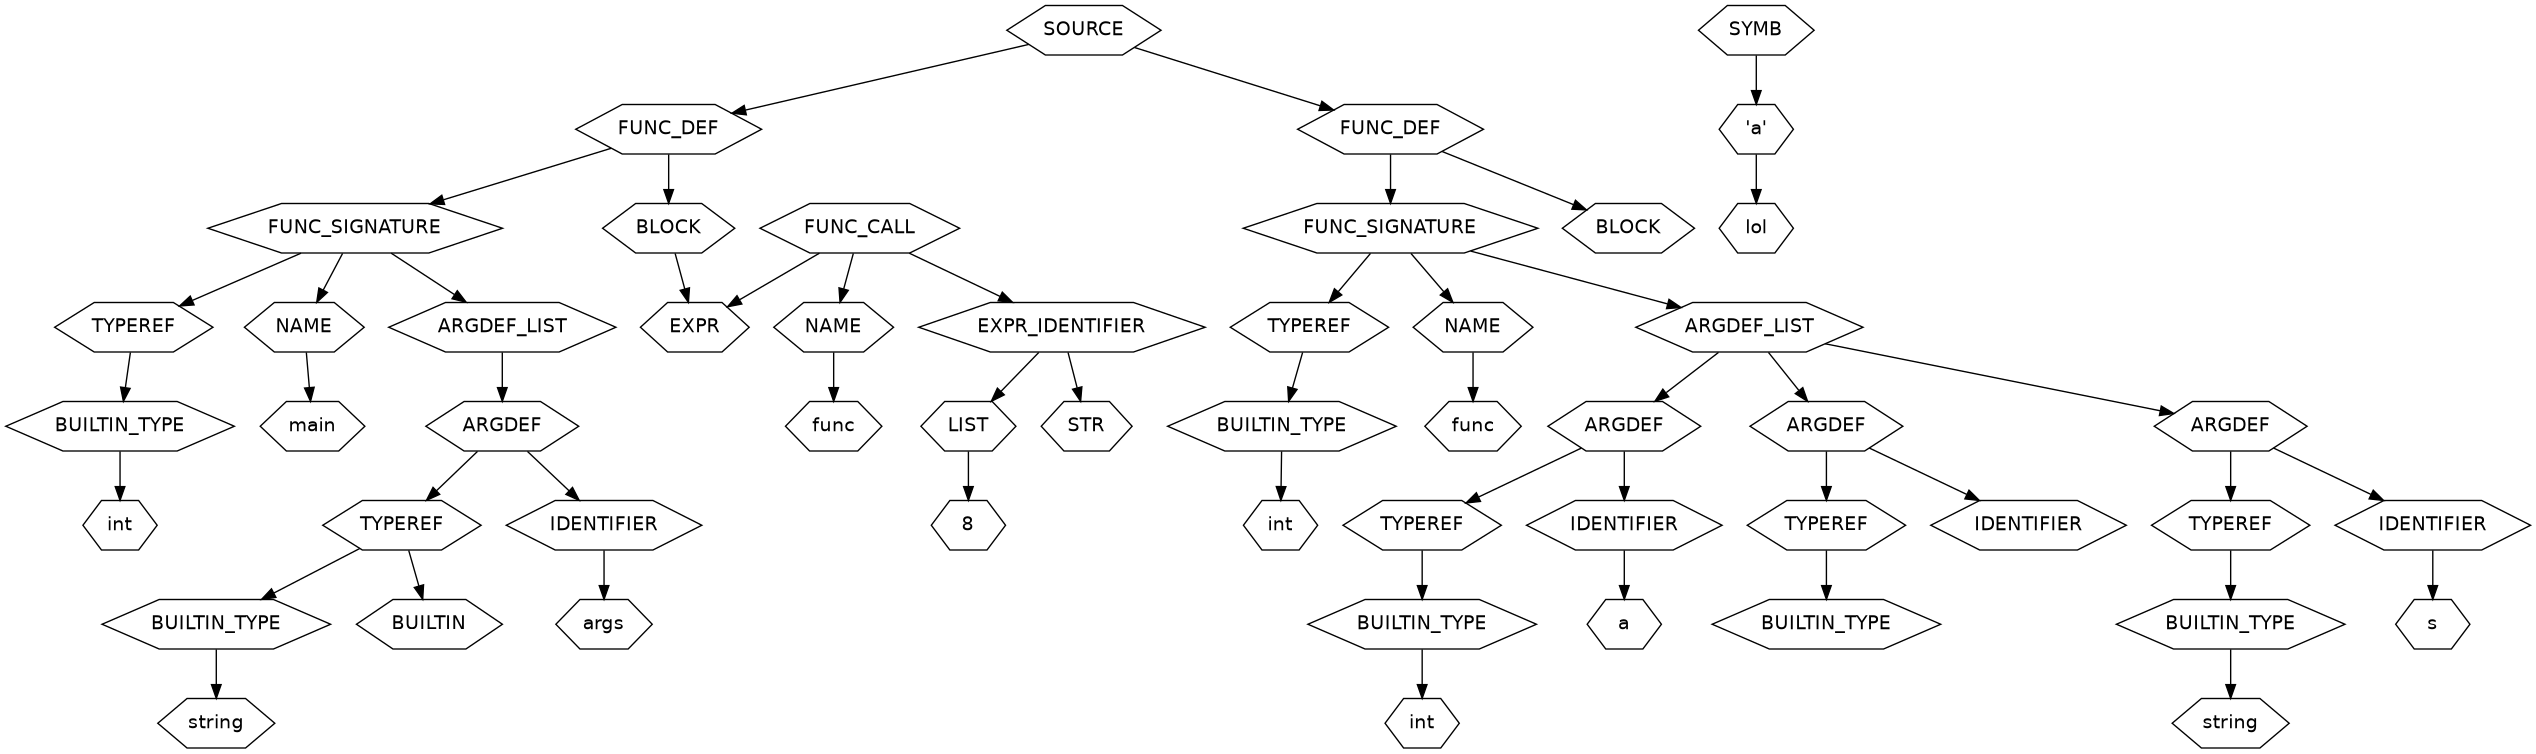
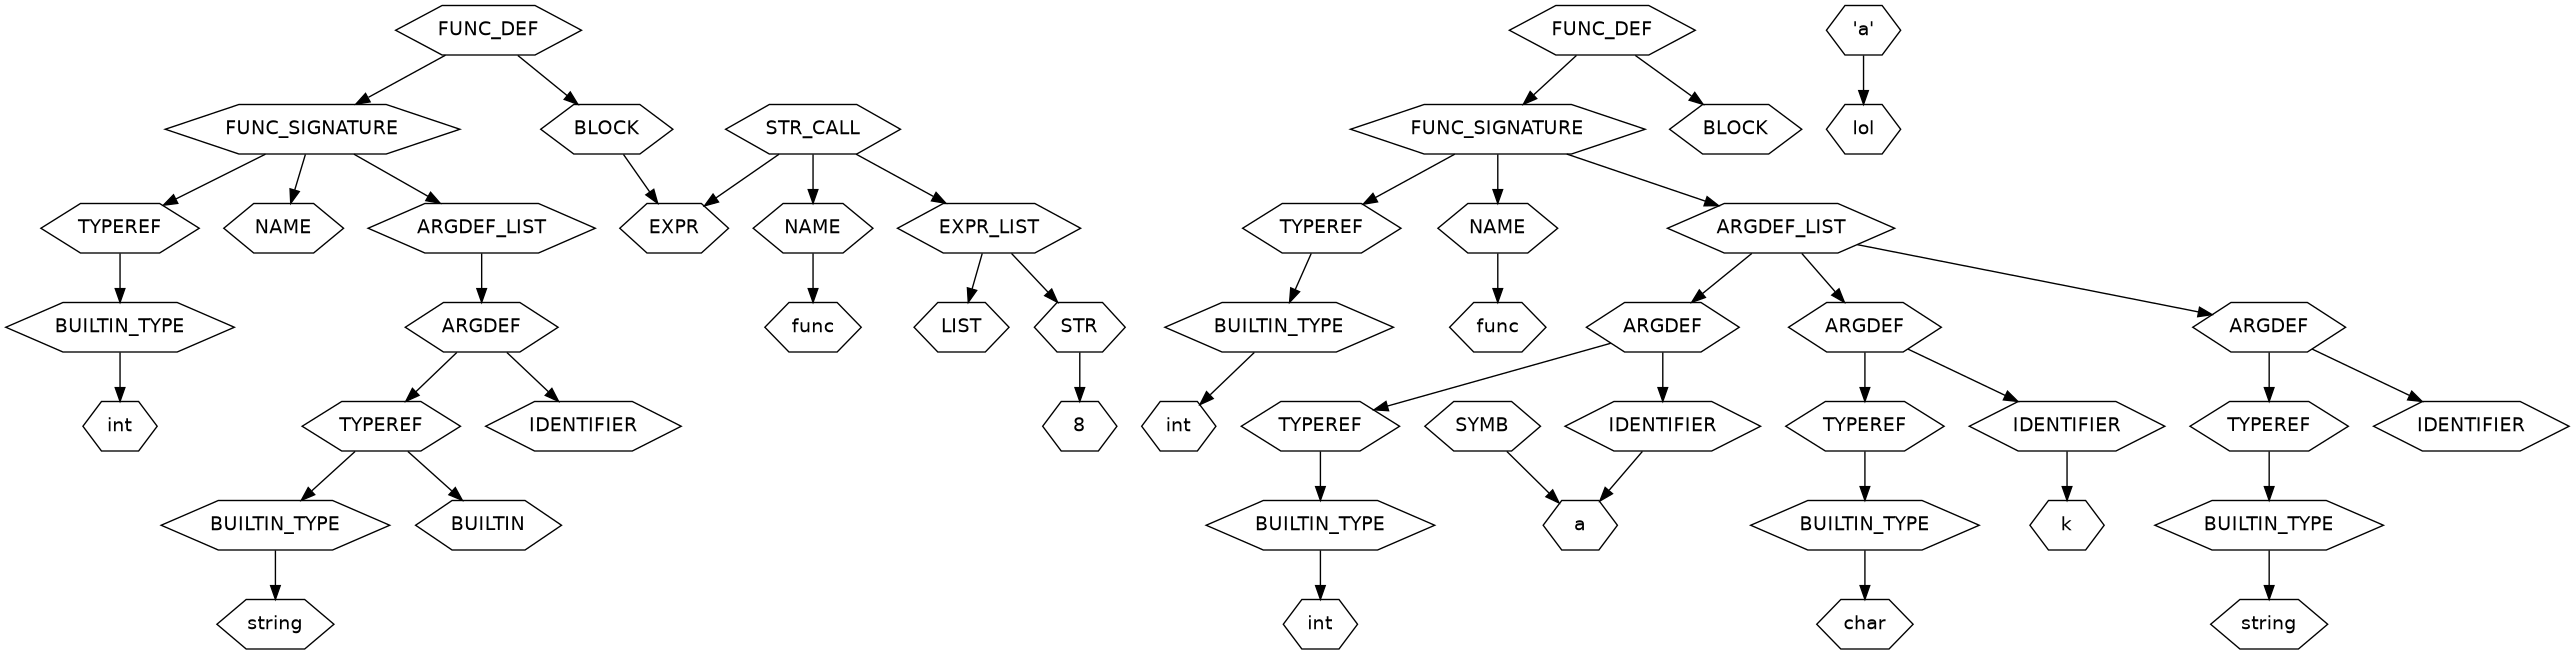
(1084, 30) -> none
(1756, 73) -> (1528, 472)
(860, 228) -> (813, 129)
(1062, 327) -> (989, 228)
(313, 426) -> none
(968, 469) -> (1080, 370)
none -> (2067, 525)
(604, 624) -> none
none -> (1865, 624)
(2433, 624) -> none
